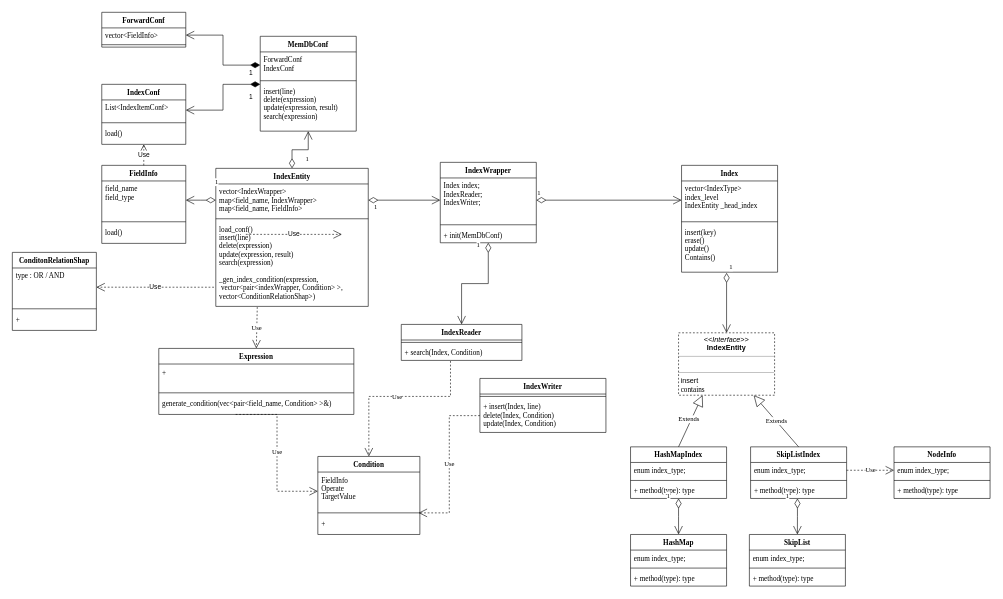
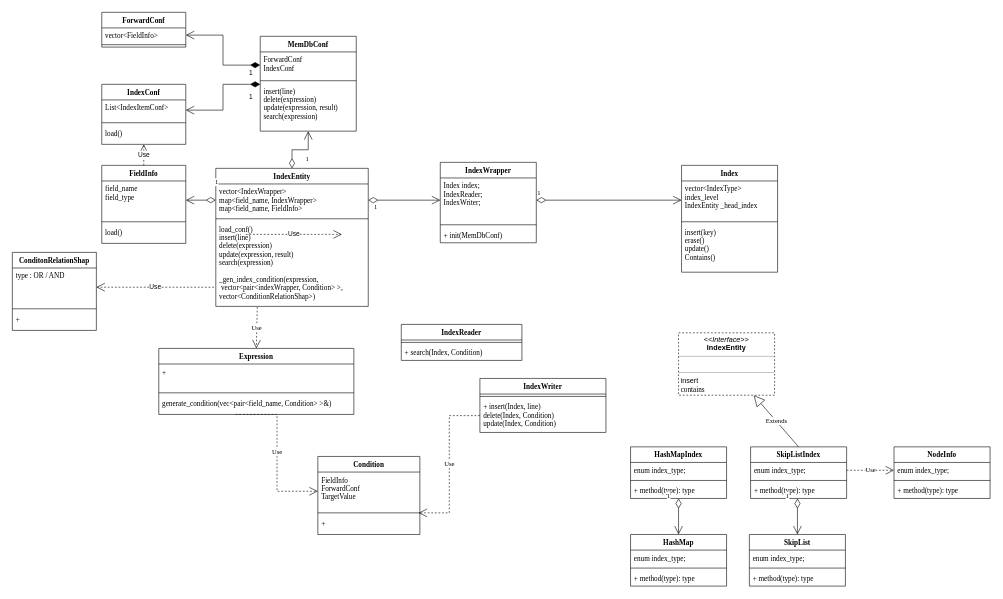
(471, 284) -> none
(726, 306) -> none
(398, 396) -> none
(688, 426) -> none
(337, 480) -> (337, 480)
